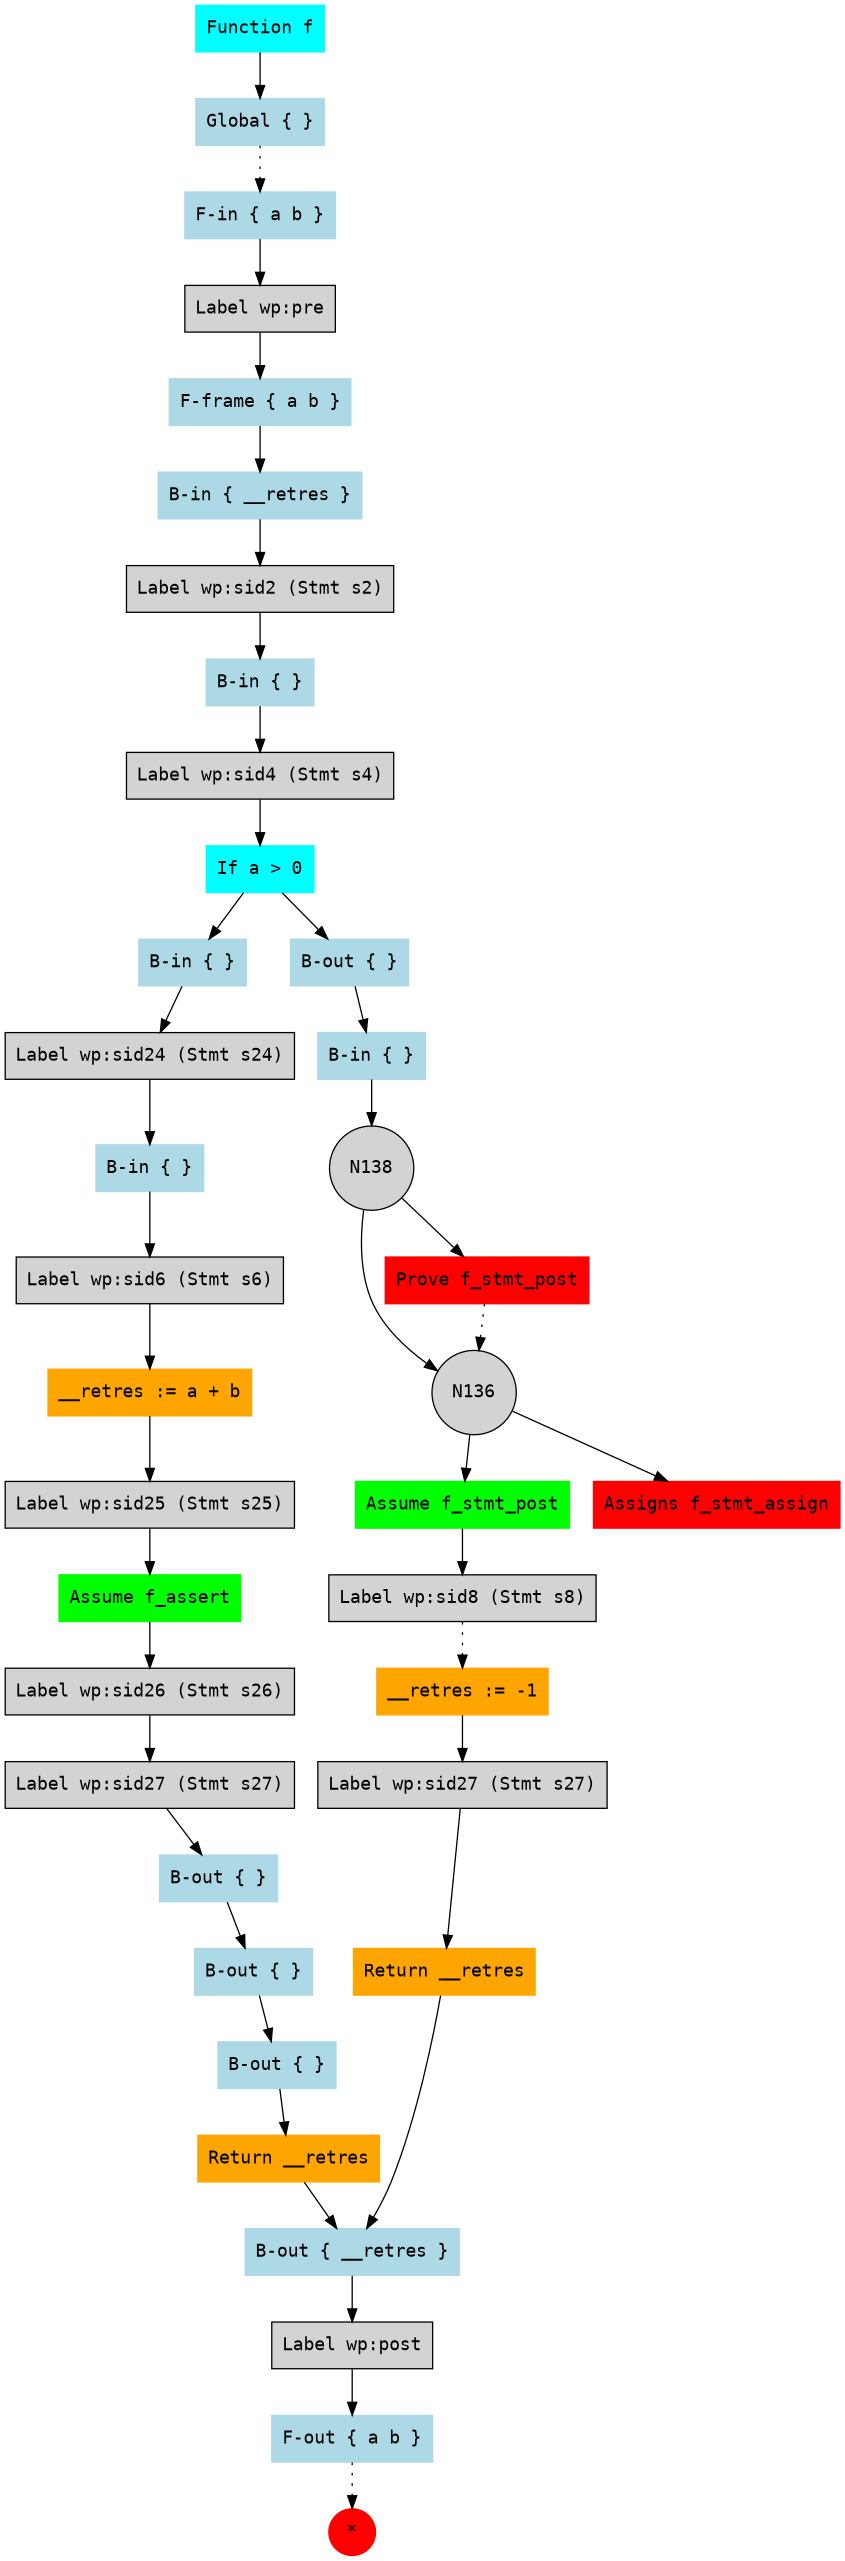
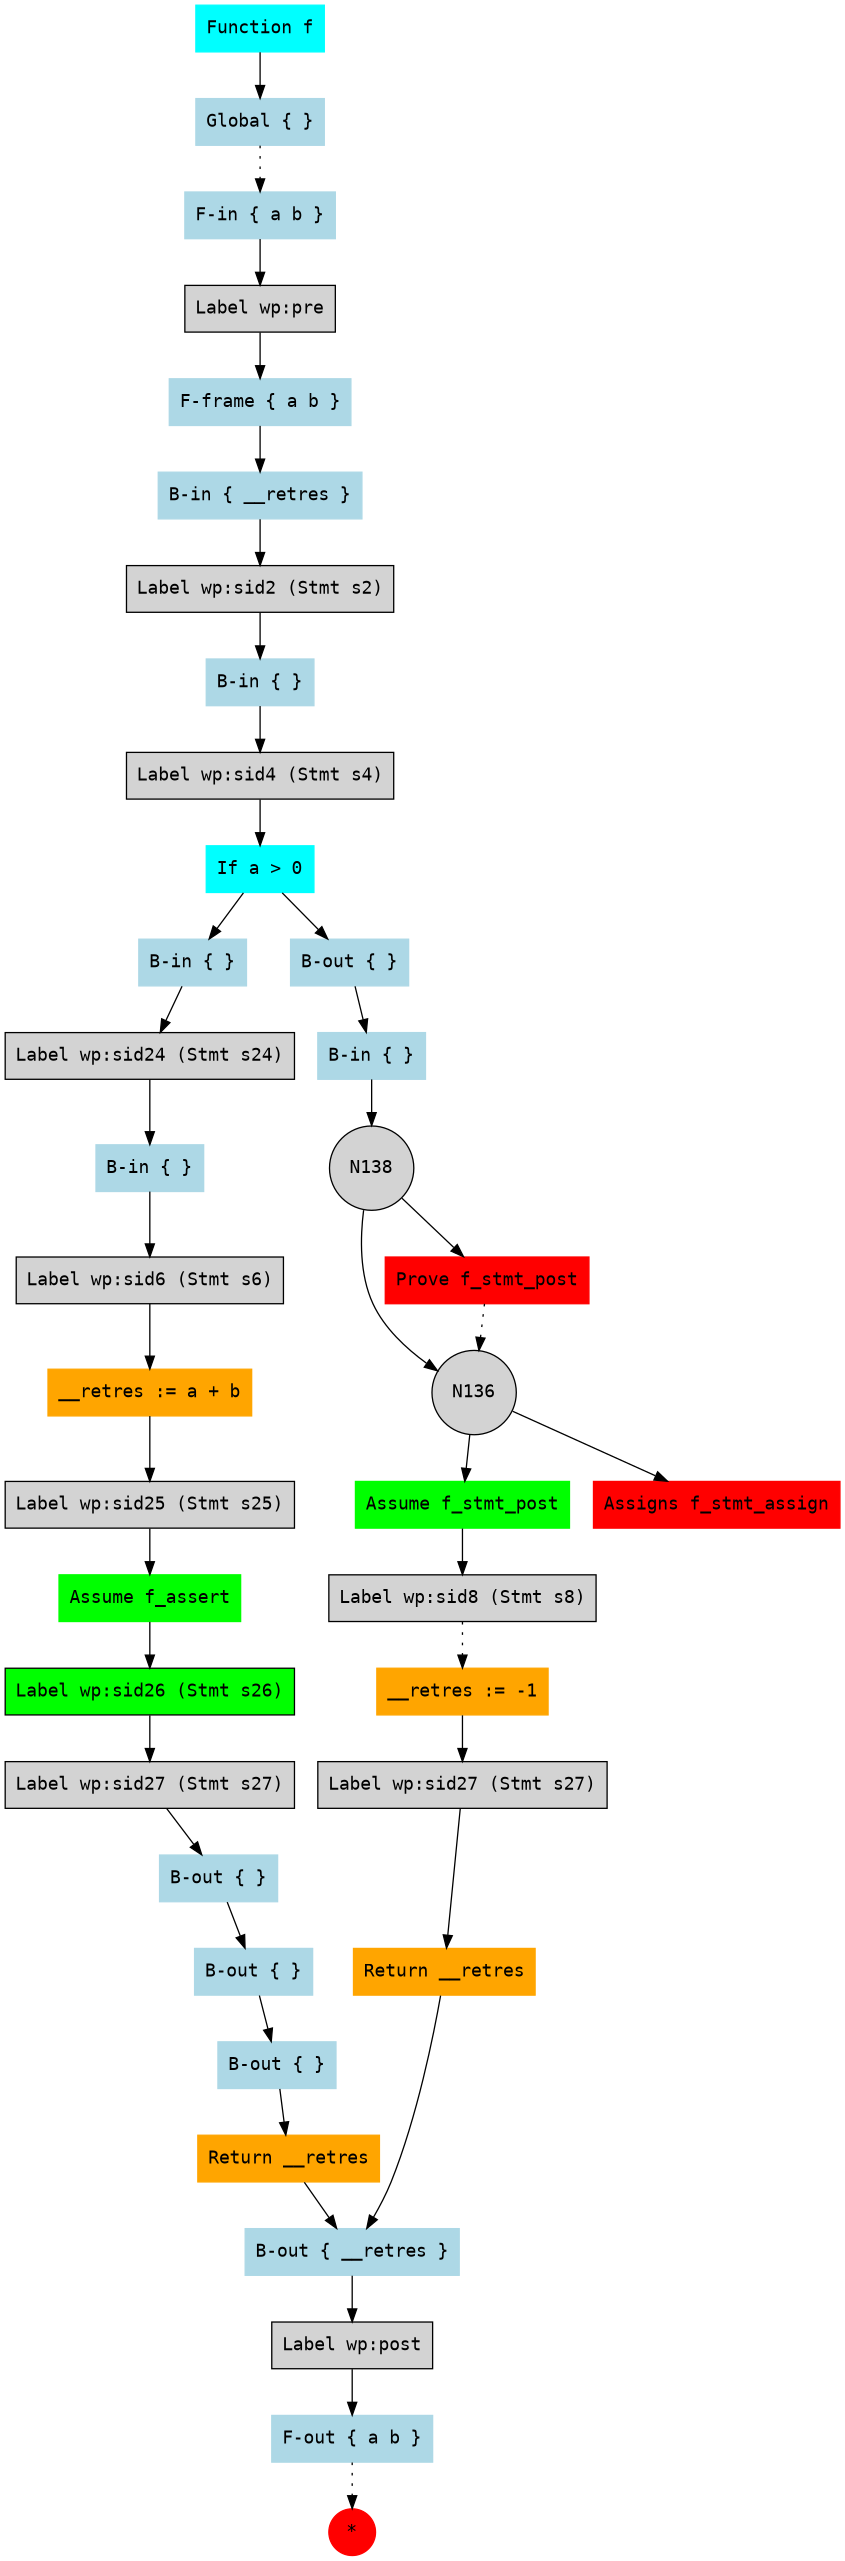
(150, 1692) -> (150, 1692)
